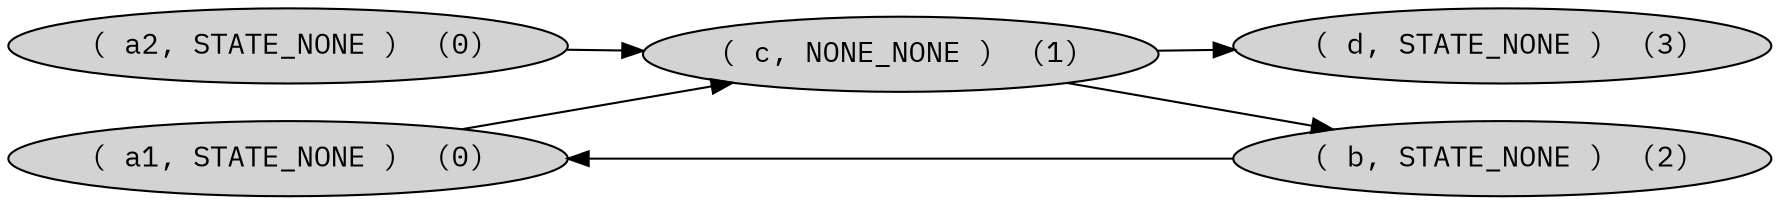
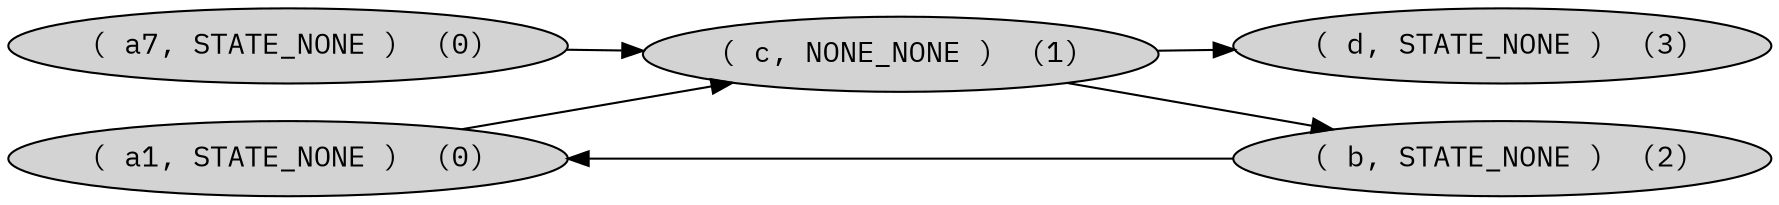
(288, 46) -> (288, 46)
